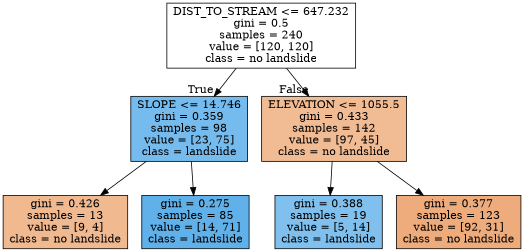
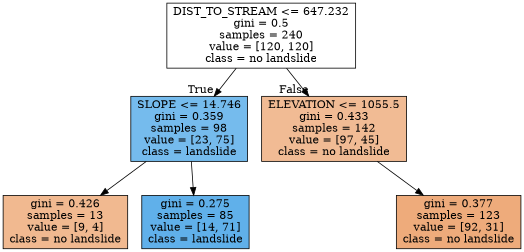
(329, 222) -> none
